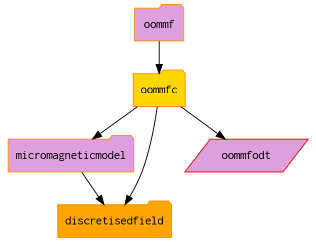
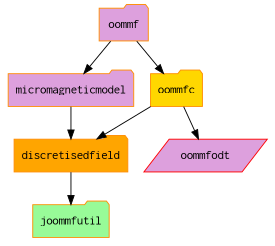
(119, 120) -> (100, 54)
none -> (71, 221)
